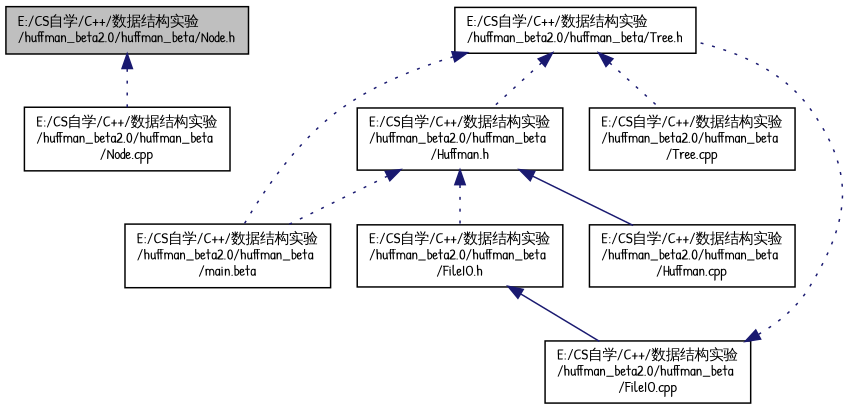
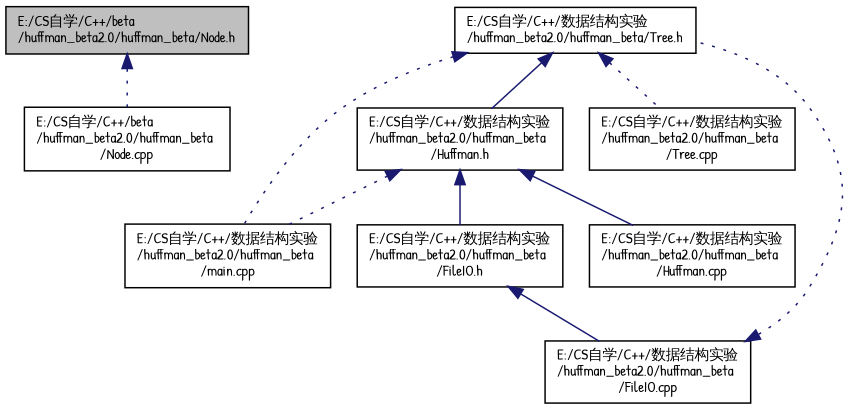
(127, 30) -> (127, 30)
(517, 86) -> (517, 86)
(127, 139) -> (127, 139)
(460, 205) -> (460, 205)
(228, 256) -> (228, 256)
